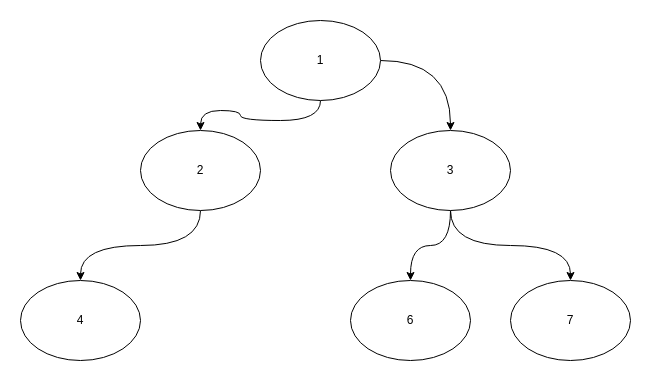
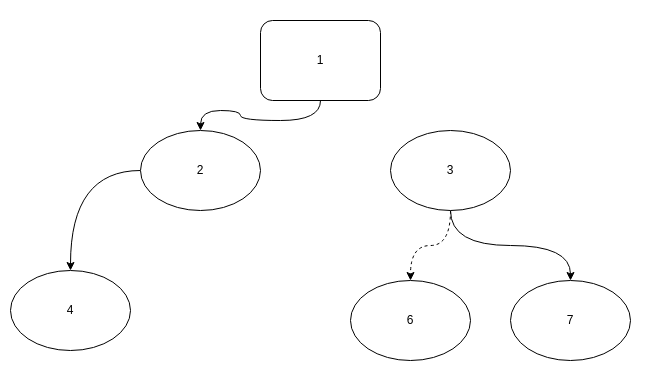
(321, 61) -> (321, 61)
(431, 75) -> none
(429, 246) -> (429, 246)
(81, 321) -> (71, 311)
